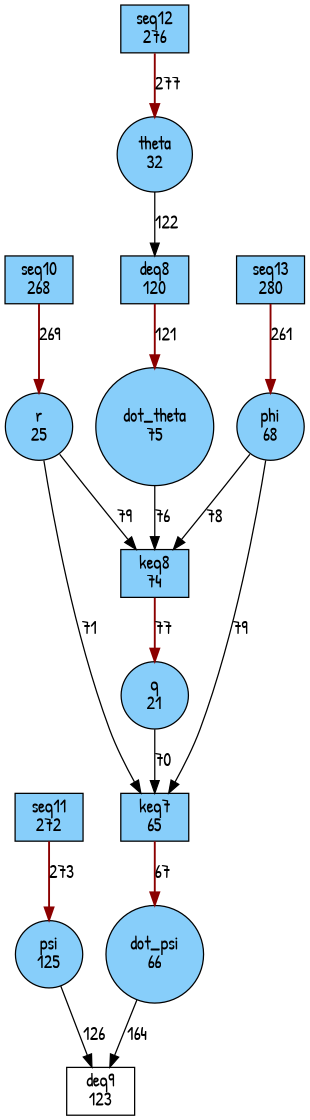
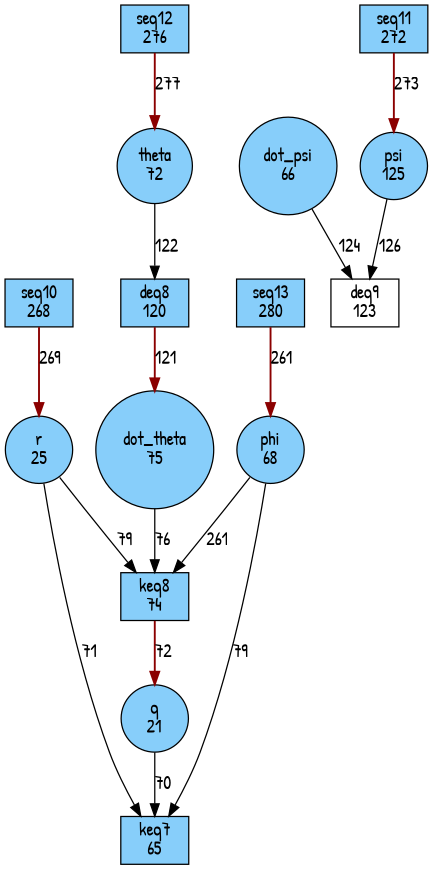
(155, 154) -> (155, 166)
(215, 517) -> (218, 541)
(164, 629) -> (164, 653)
(155, 867) -> none
(137, 1035) -> (350, 247)
